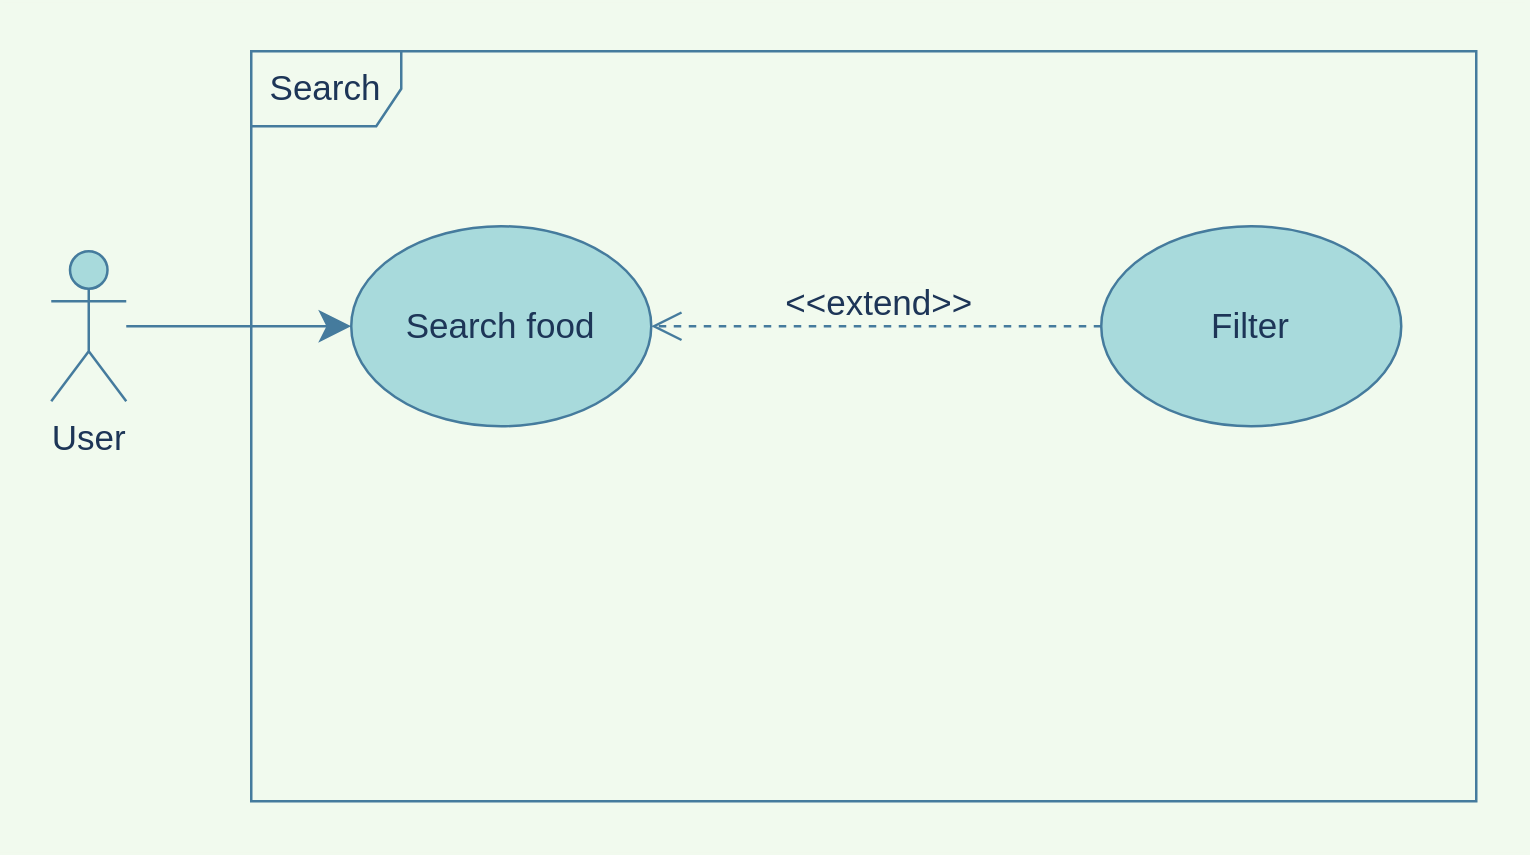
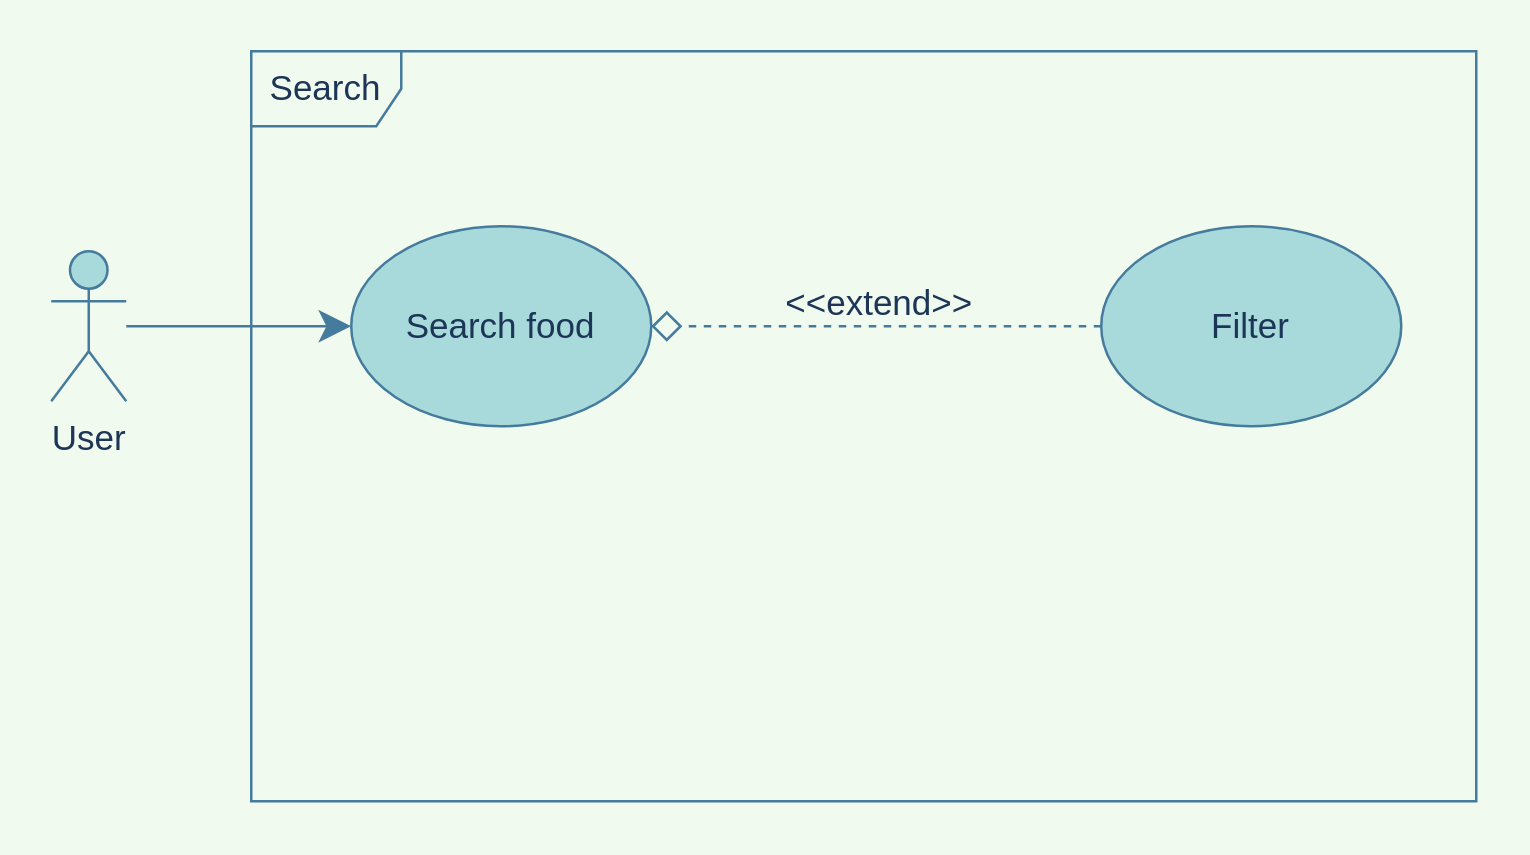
(672, 326) -> (682, 326)
